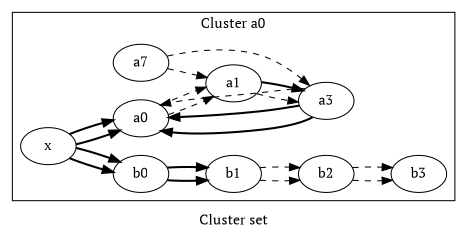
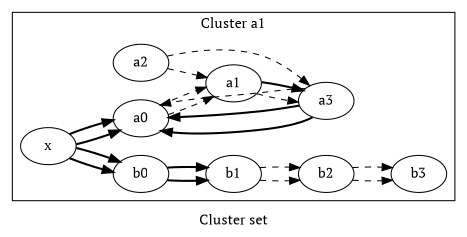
(234, 24) -> (234, 24)
(141, 63) -> (141, 63)
